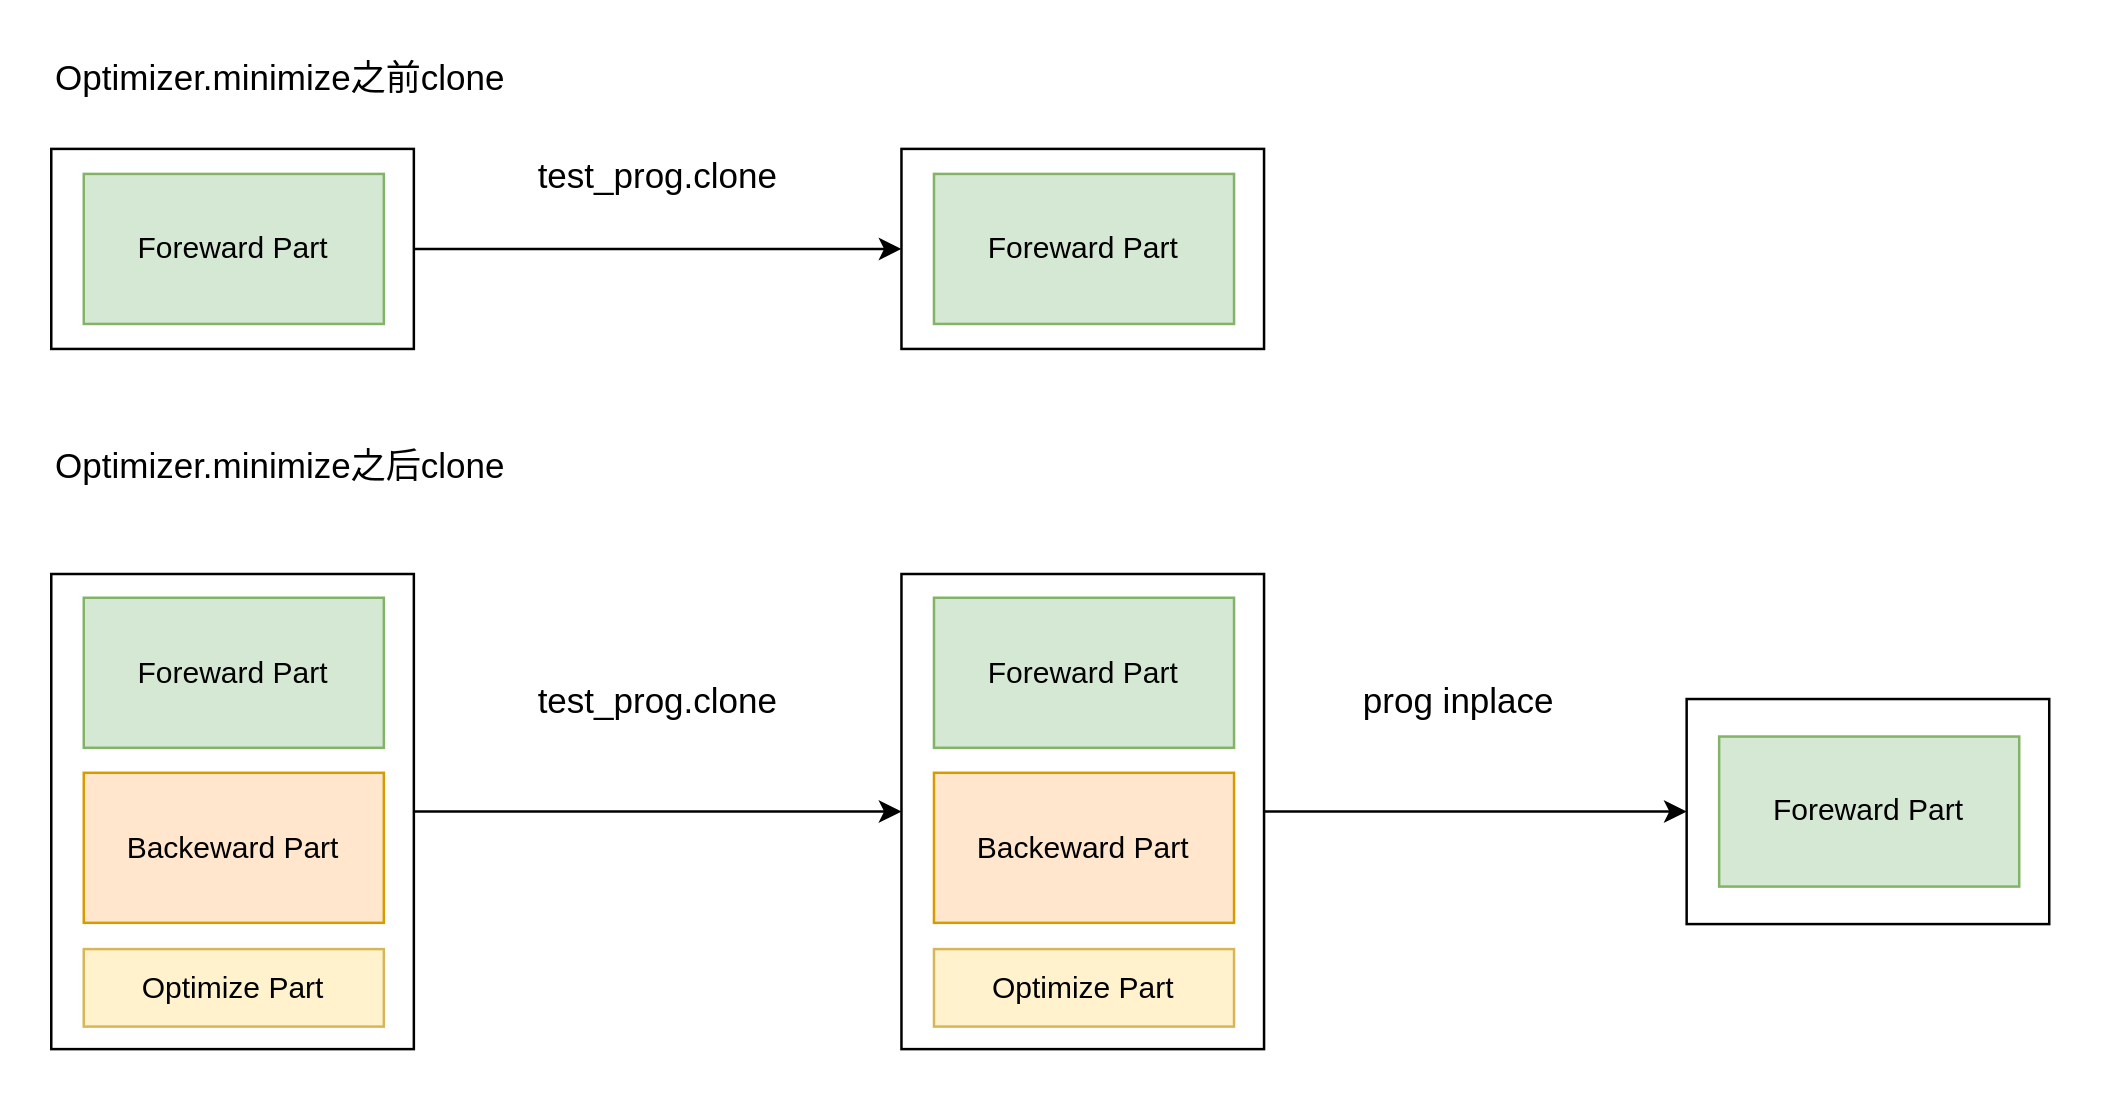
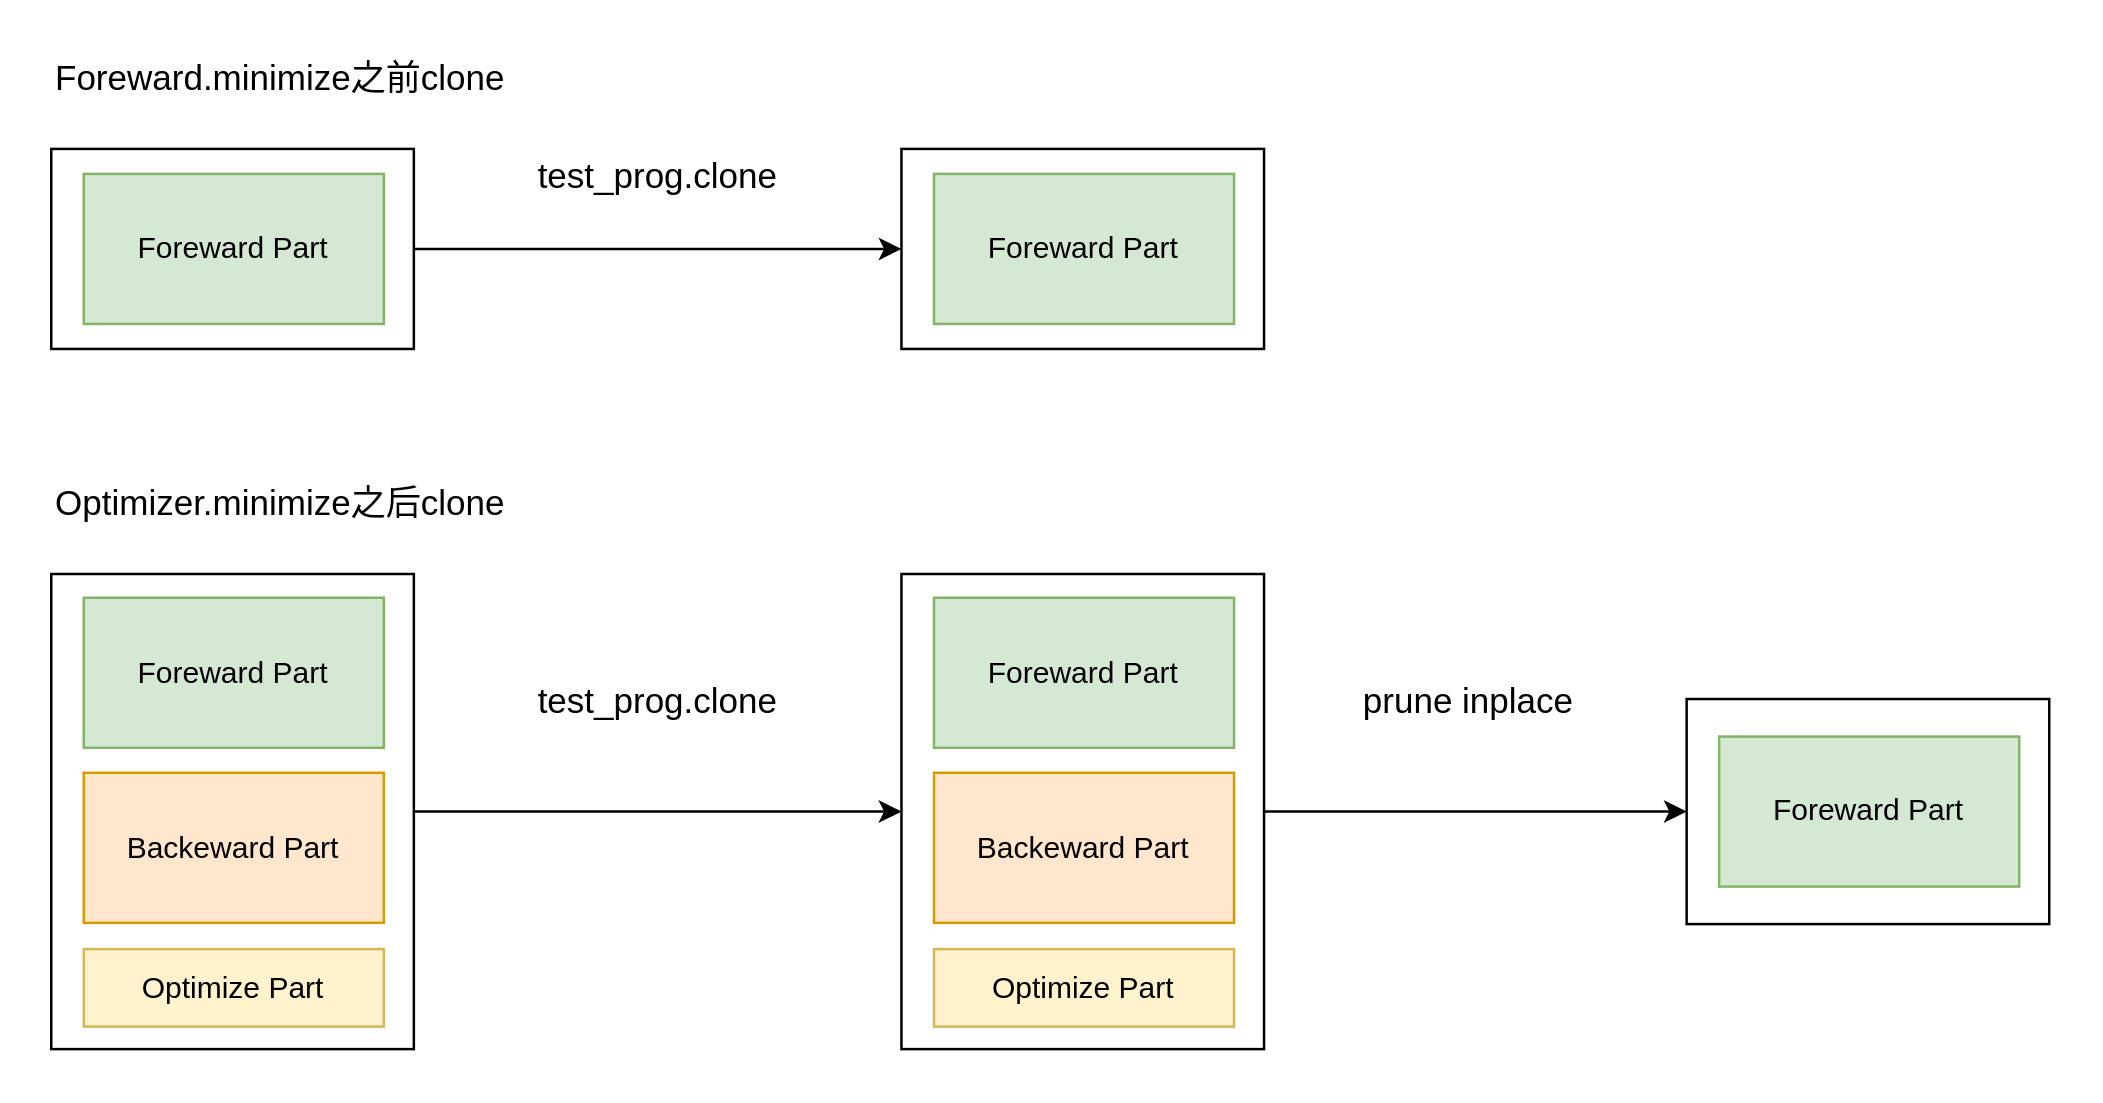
(285, 80) -> (284, 80)
(301, 463) -> (301, 500)
(1468, 702) -> (1478, 702)
